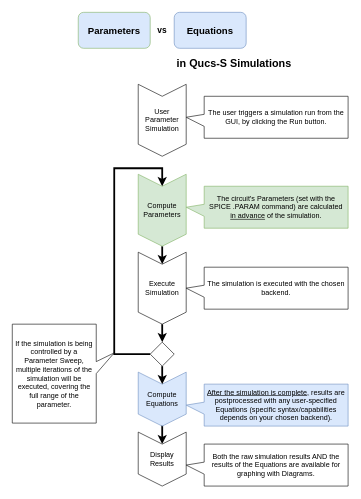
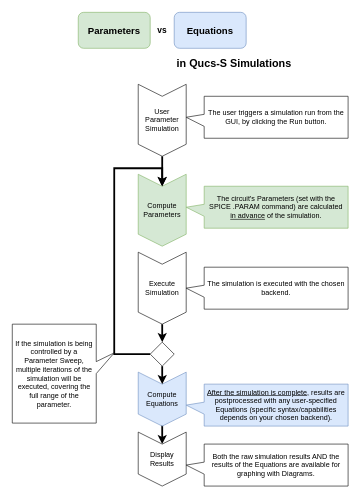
(114, 30) -> (114, 30)
none -> (162, 166)
(162, 252) -> none
